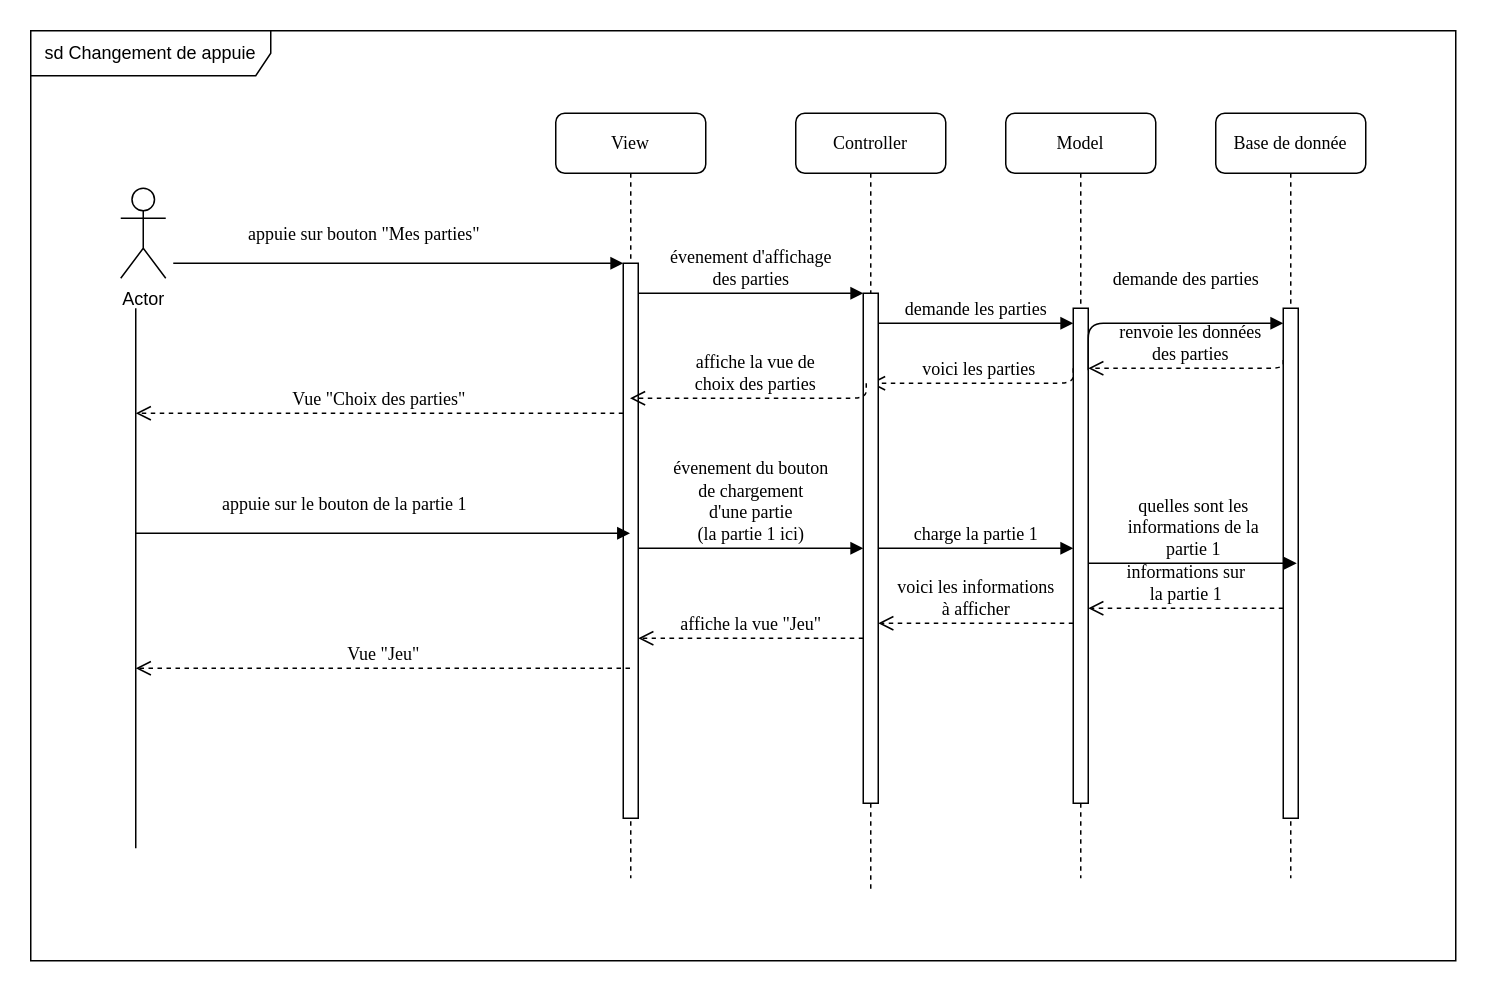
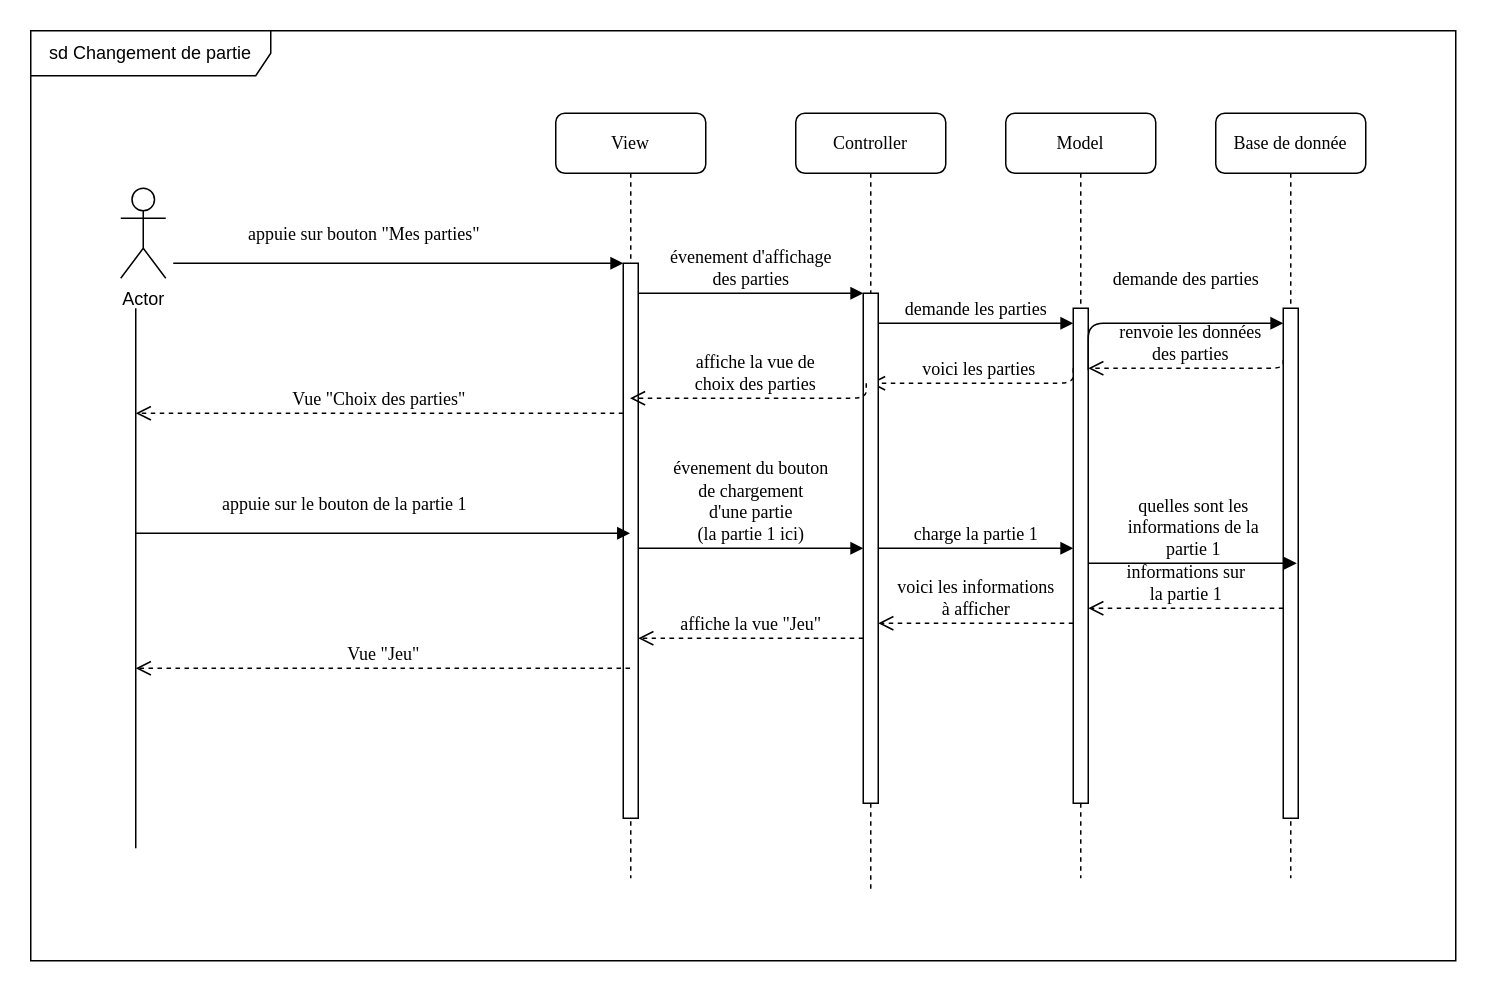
(151, 53) -> (151, 53)
